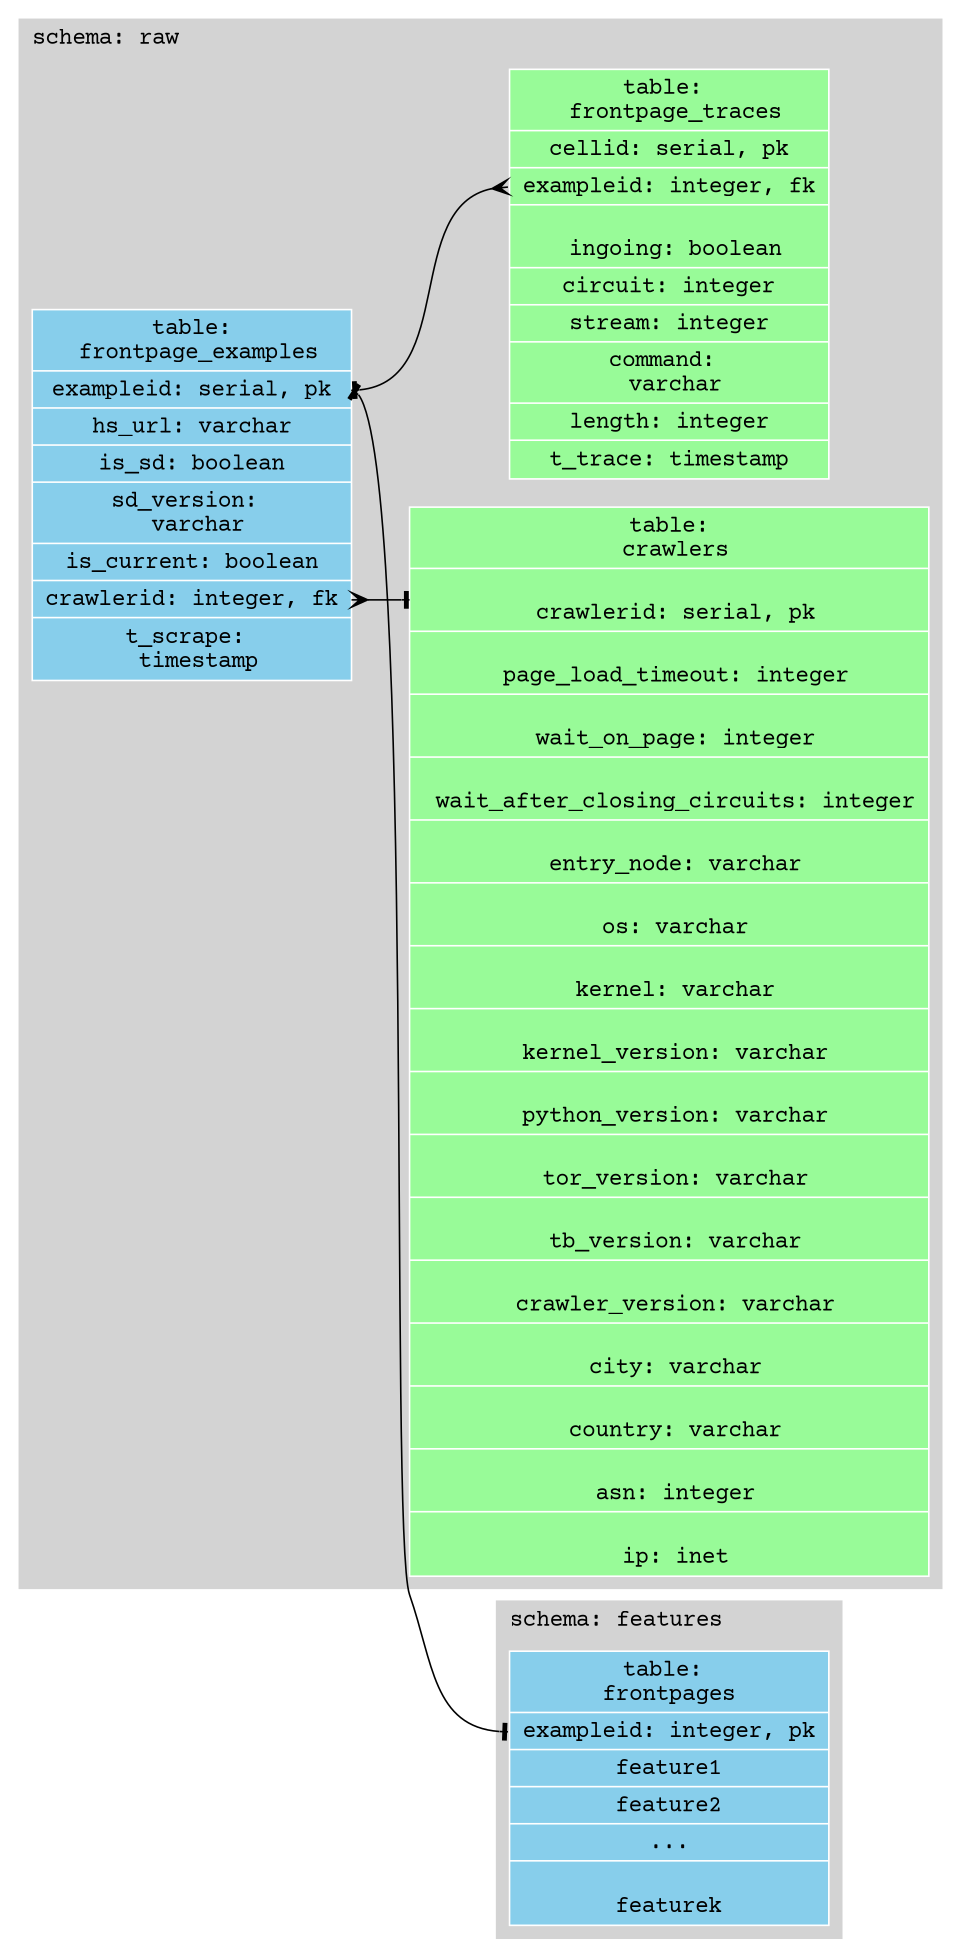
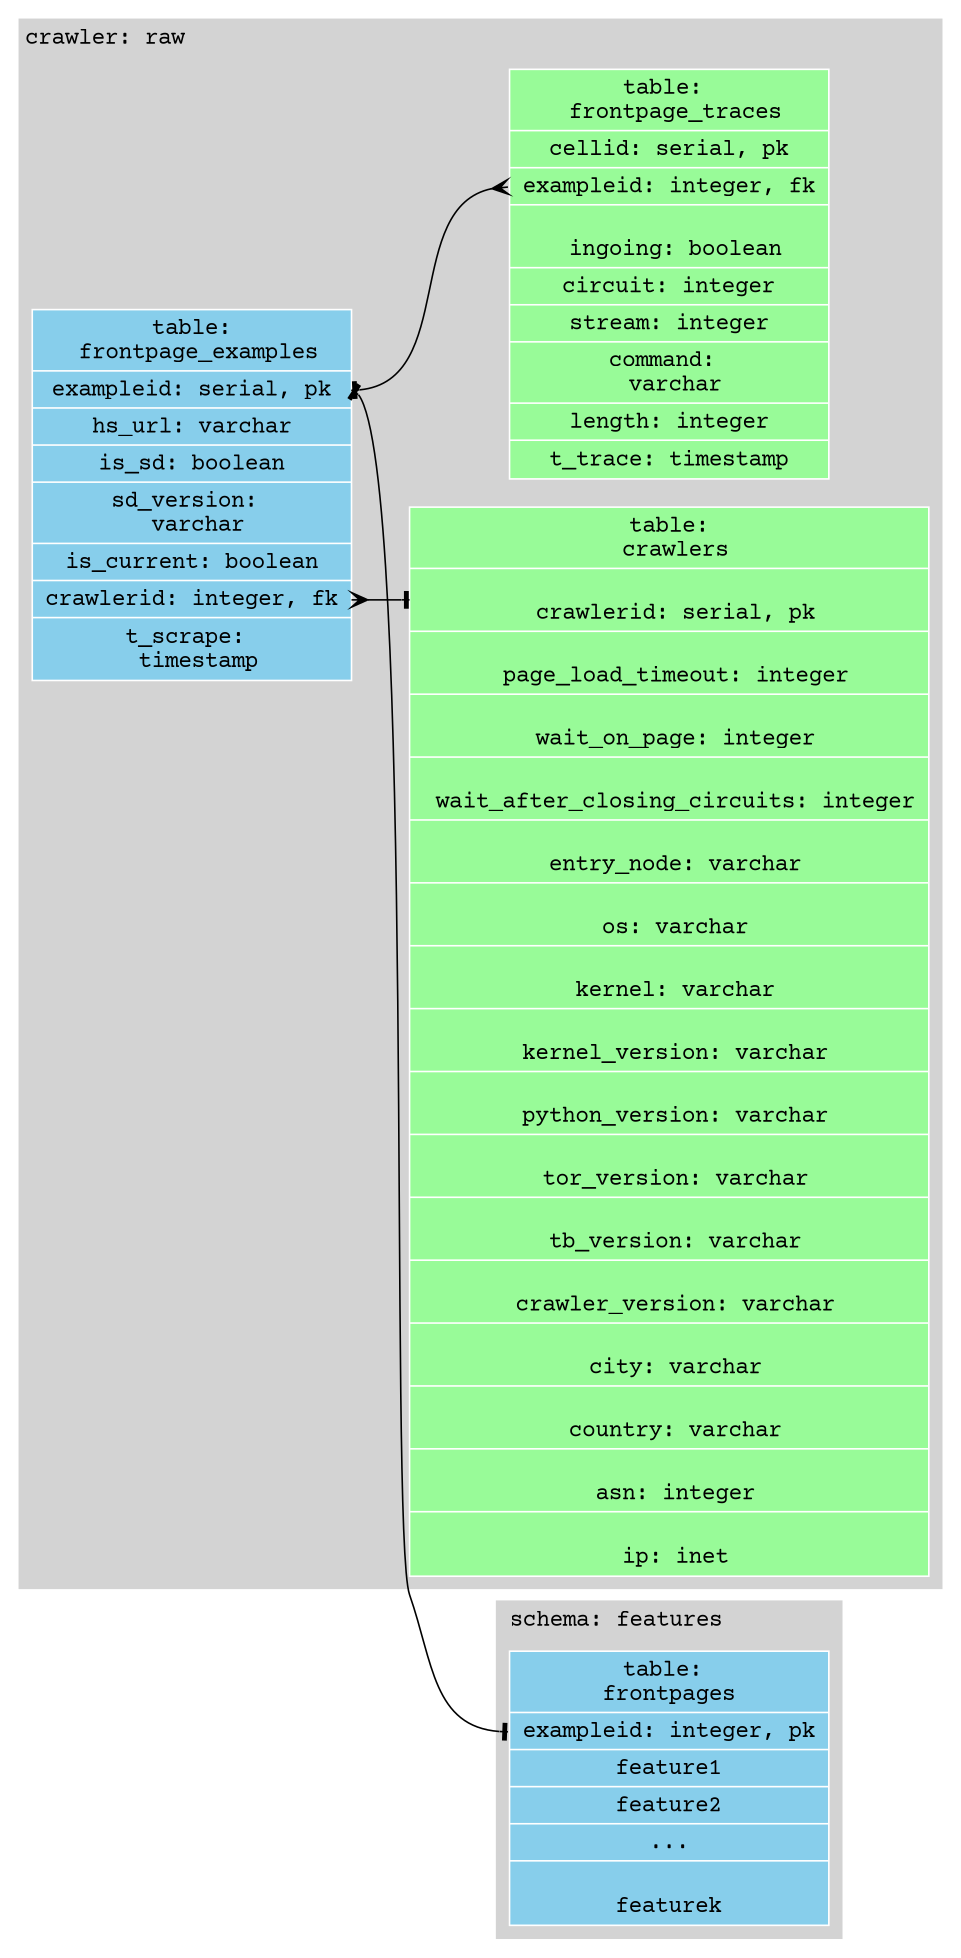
(106, 38) -> (106, 38)
